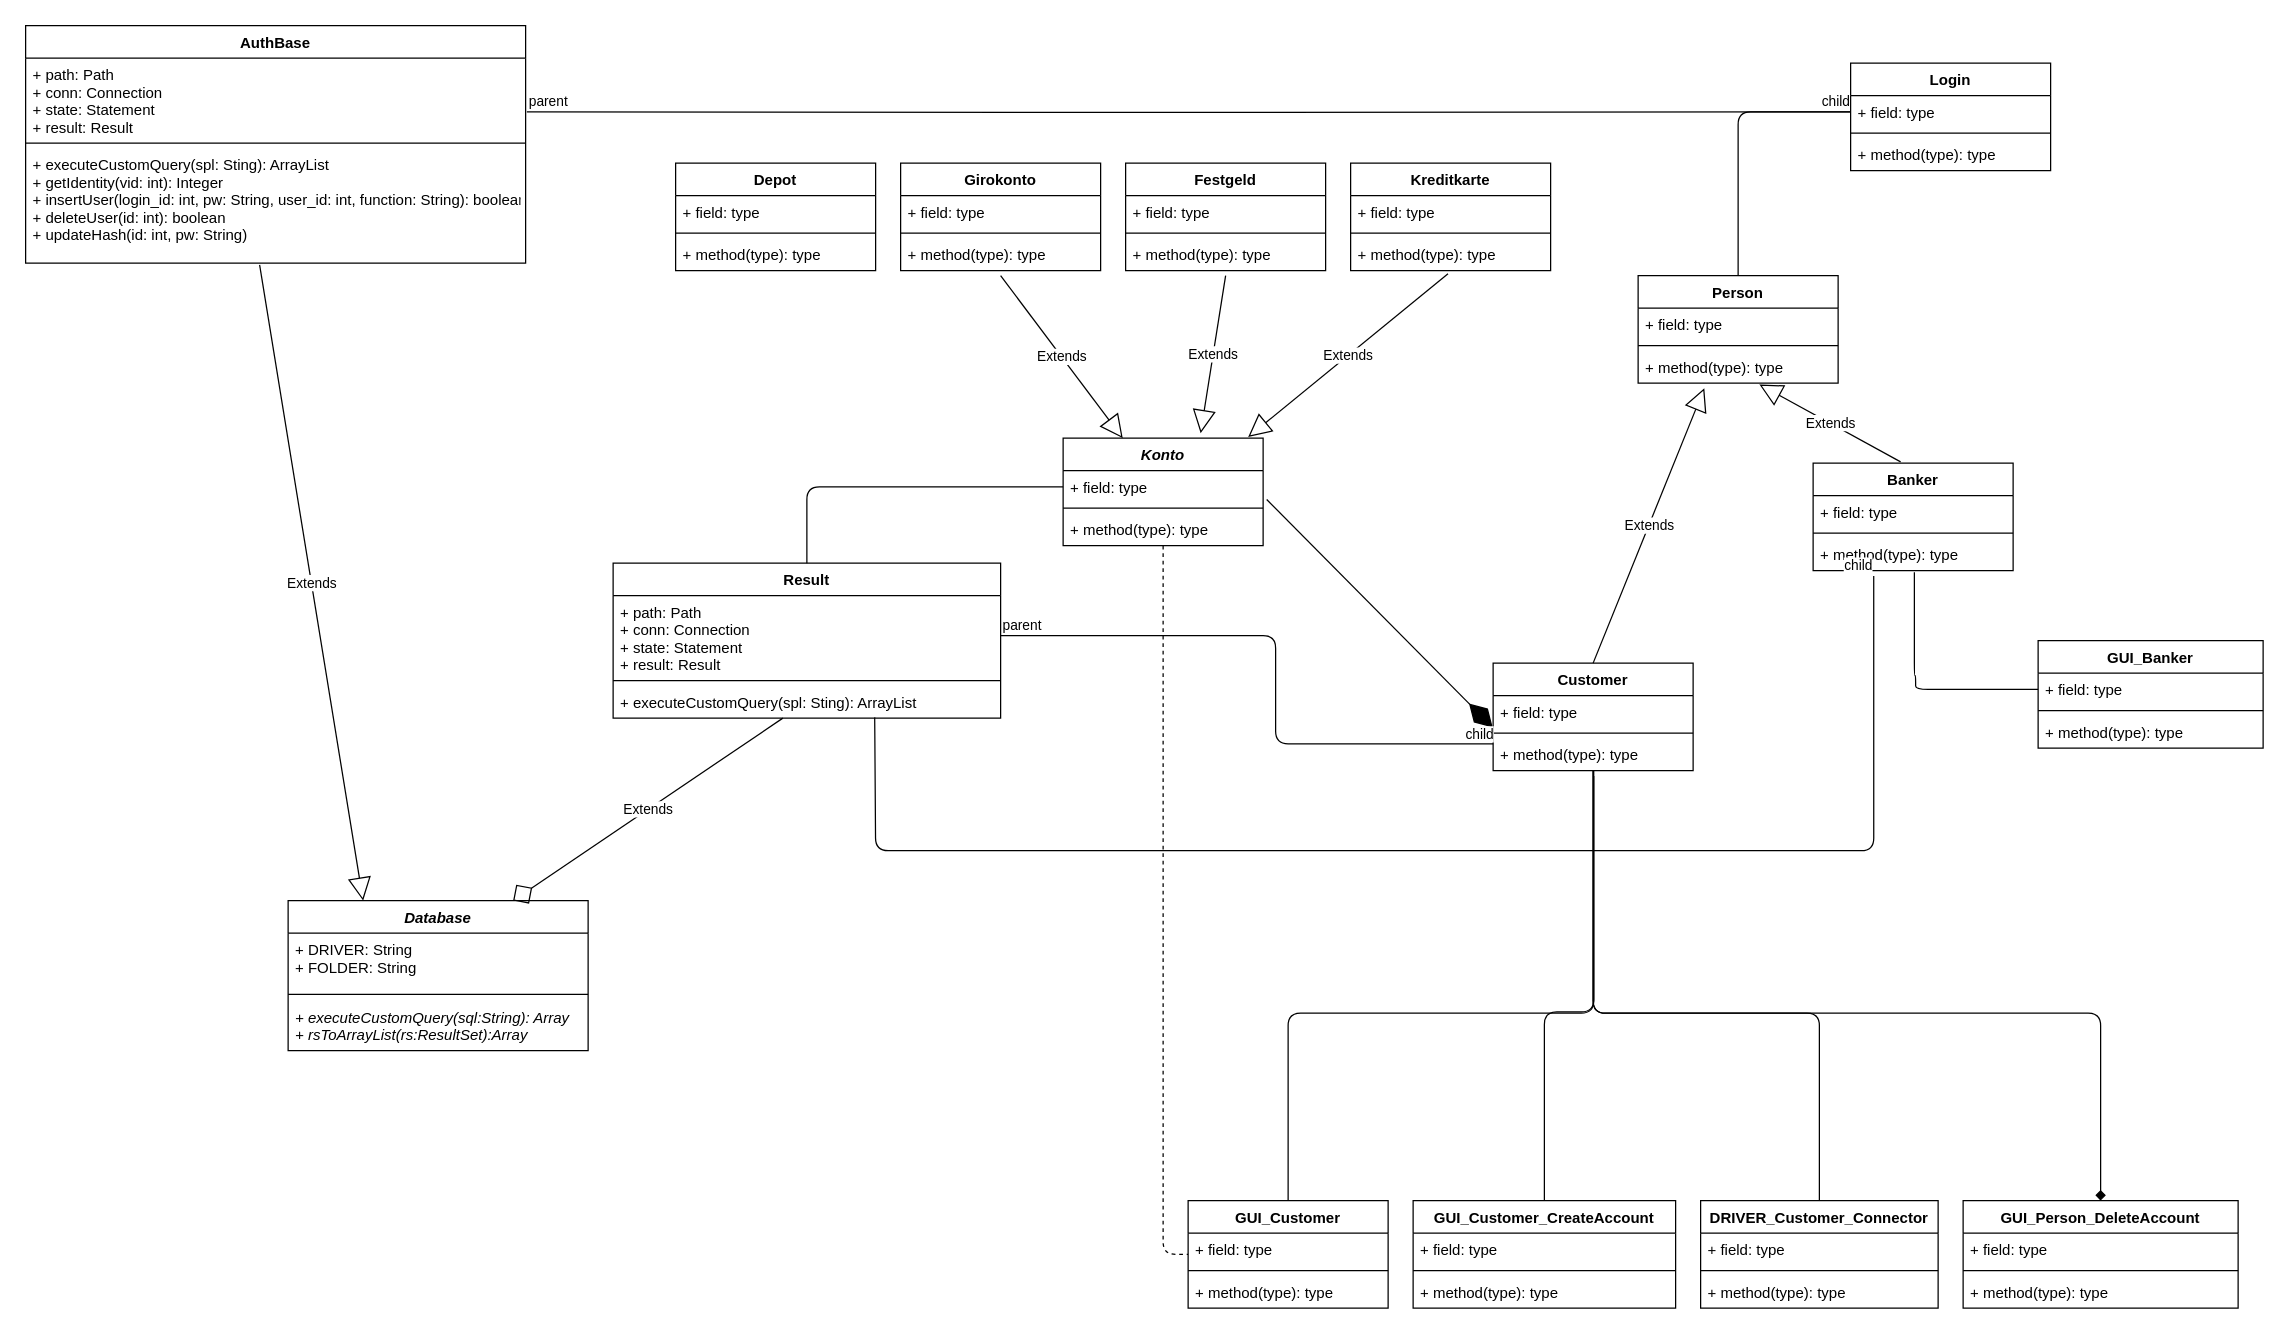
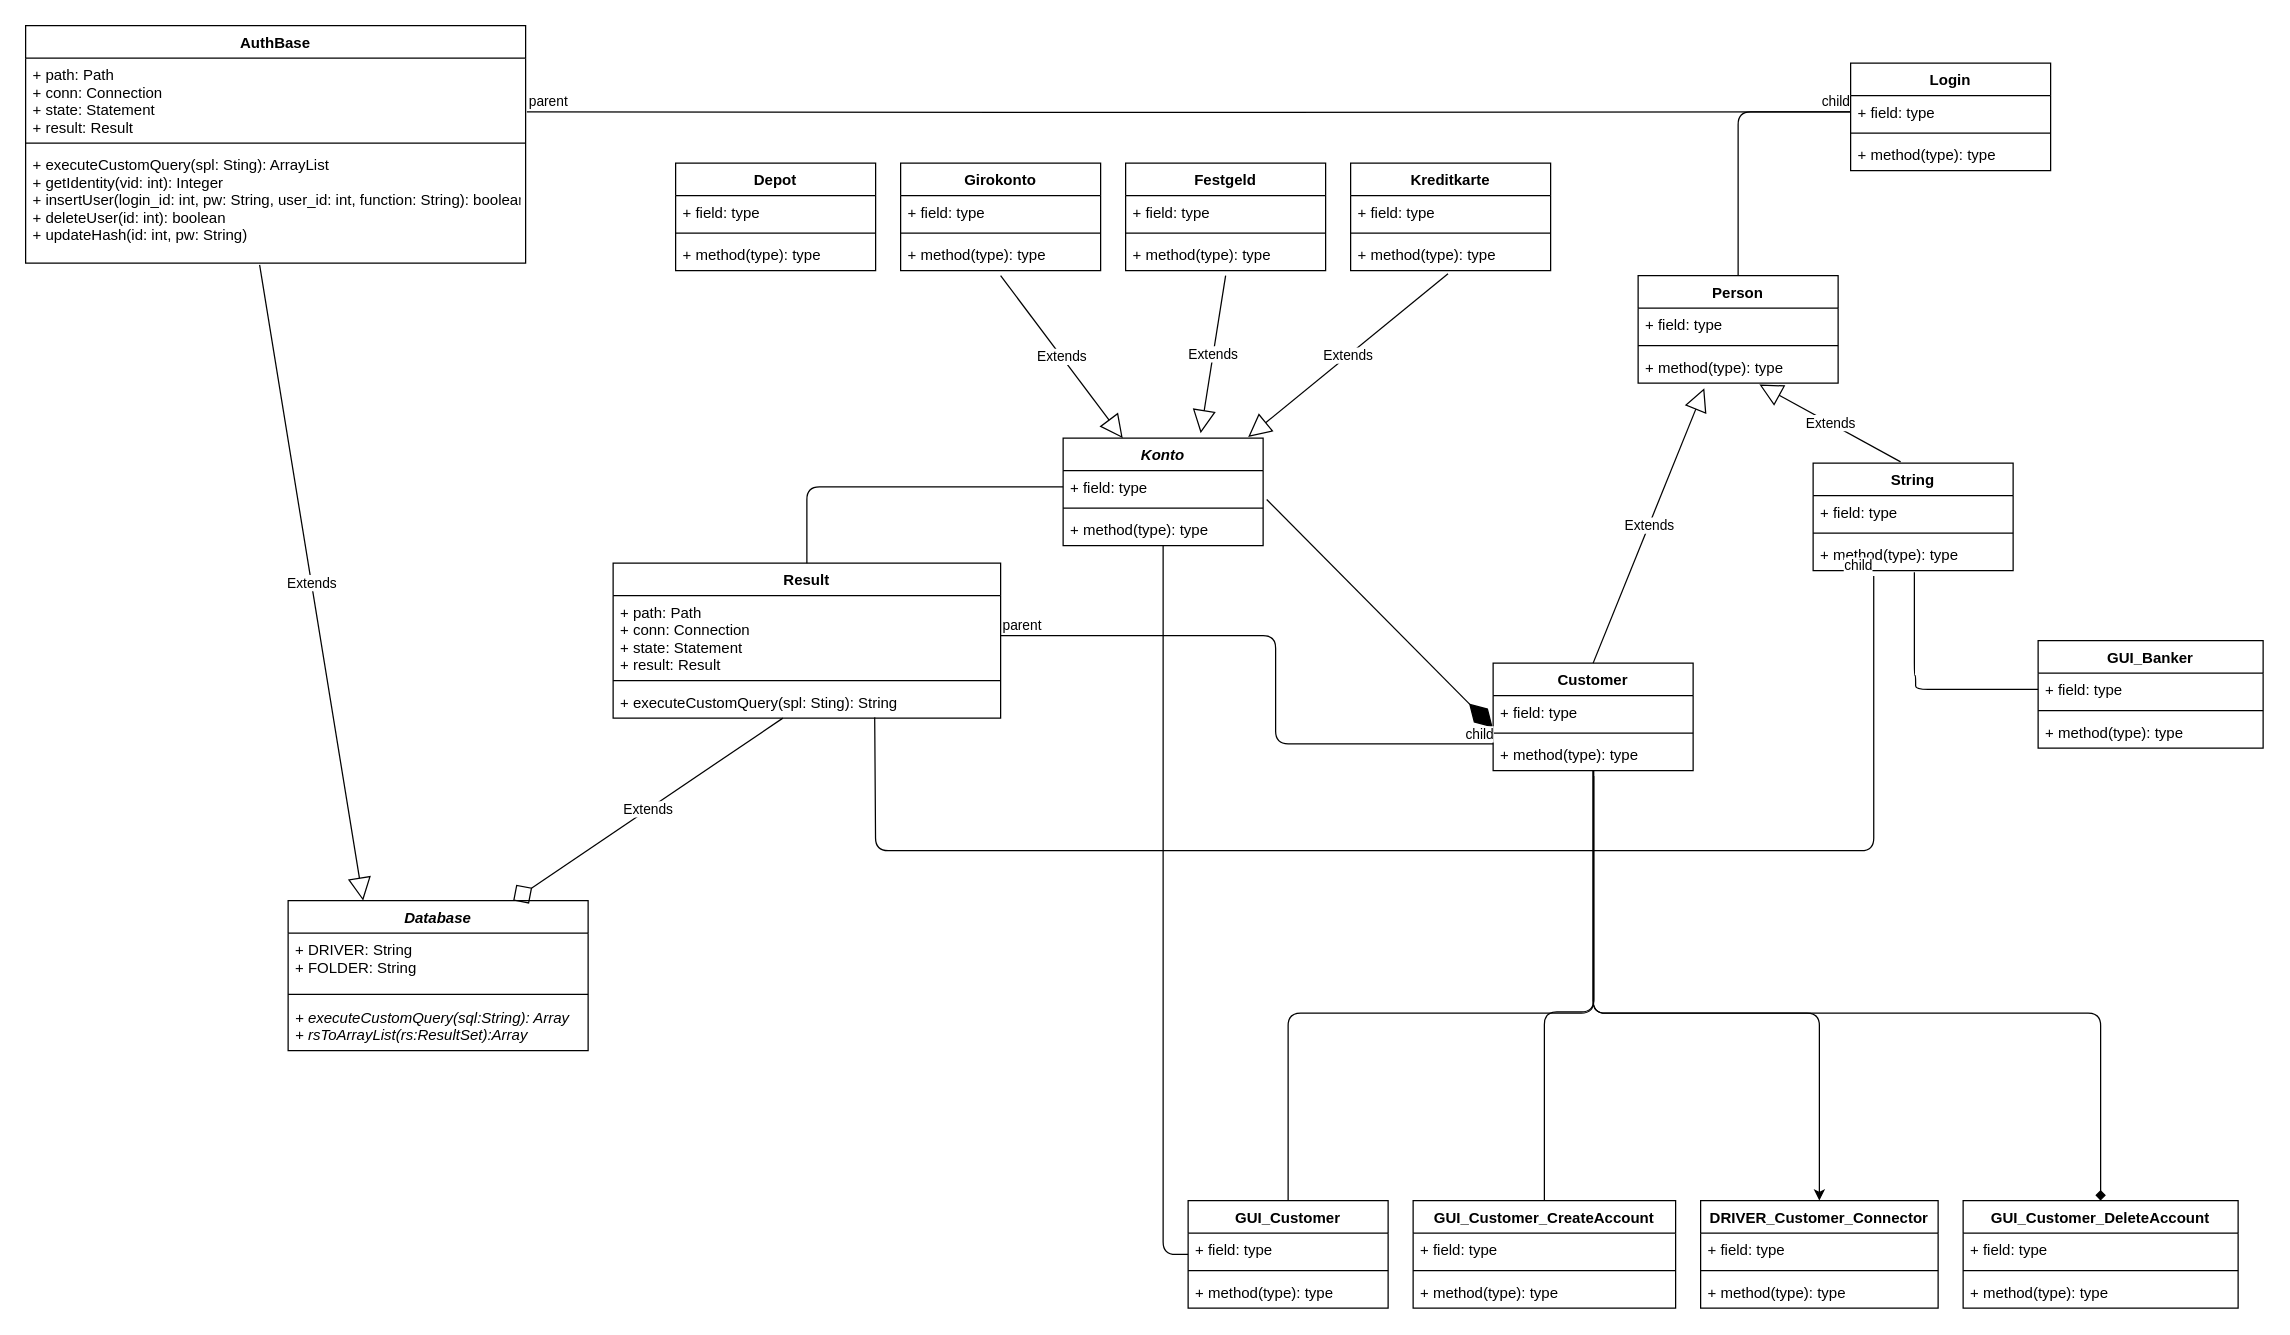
(1913, 480) -> (1913, 480)
(785, 703) -> (772, 703)
(1163, 907) -> (1163, 907)
(1819, 1194) -> (1819, 1191)
(2100, 1218) -> (2100, 1218)
